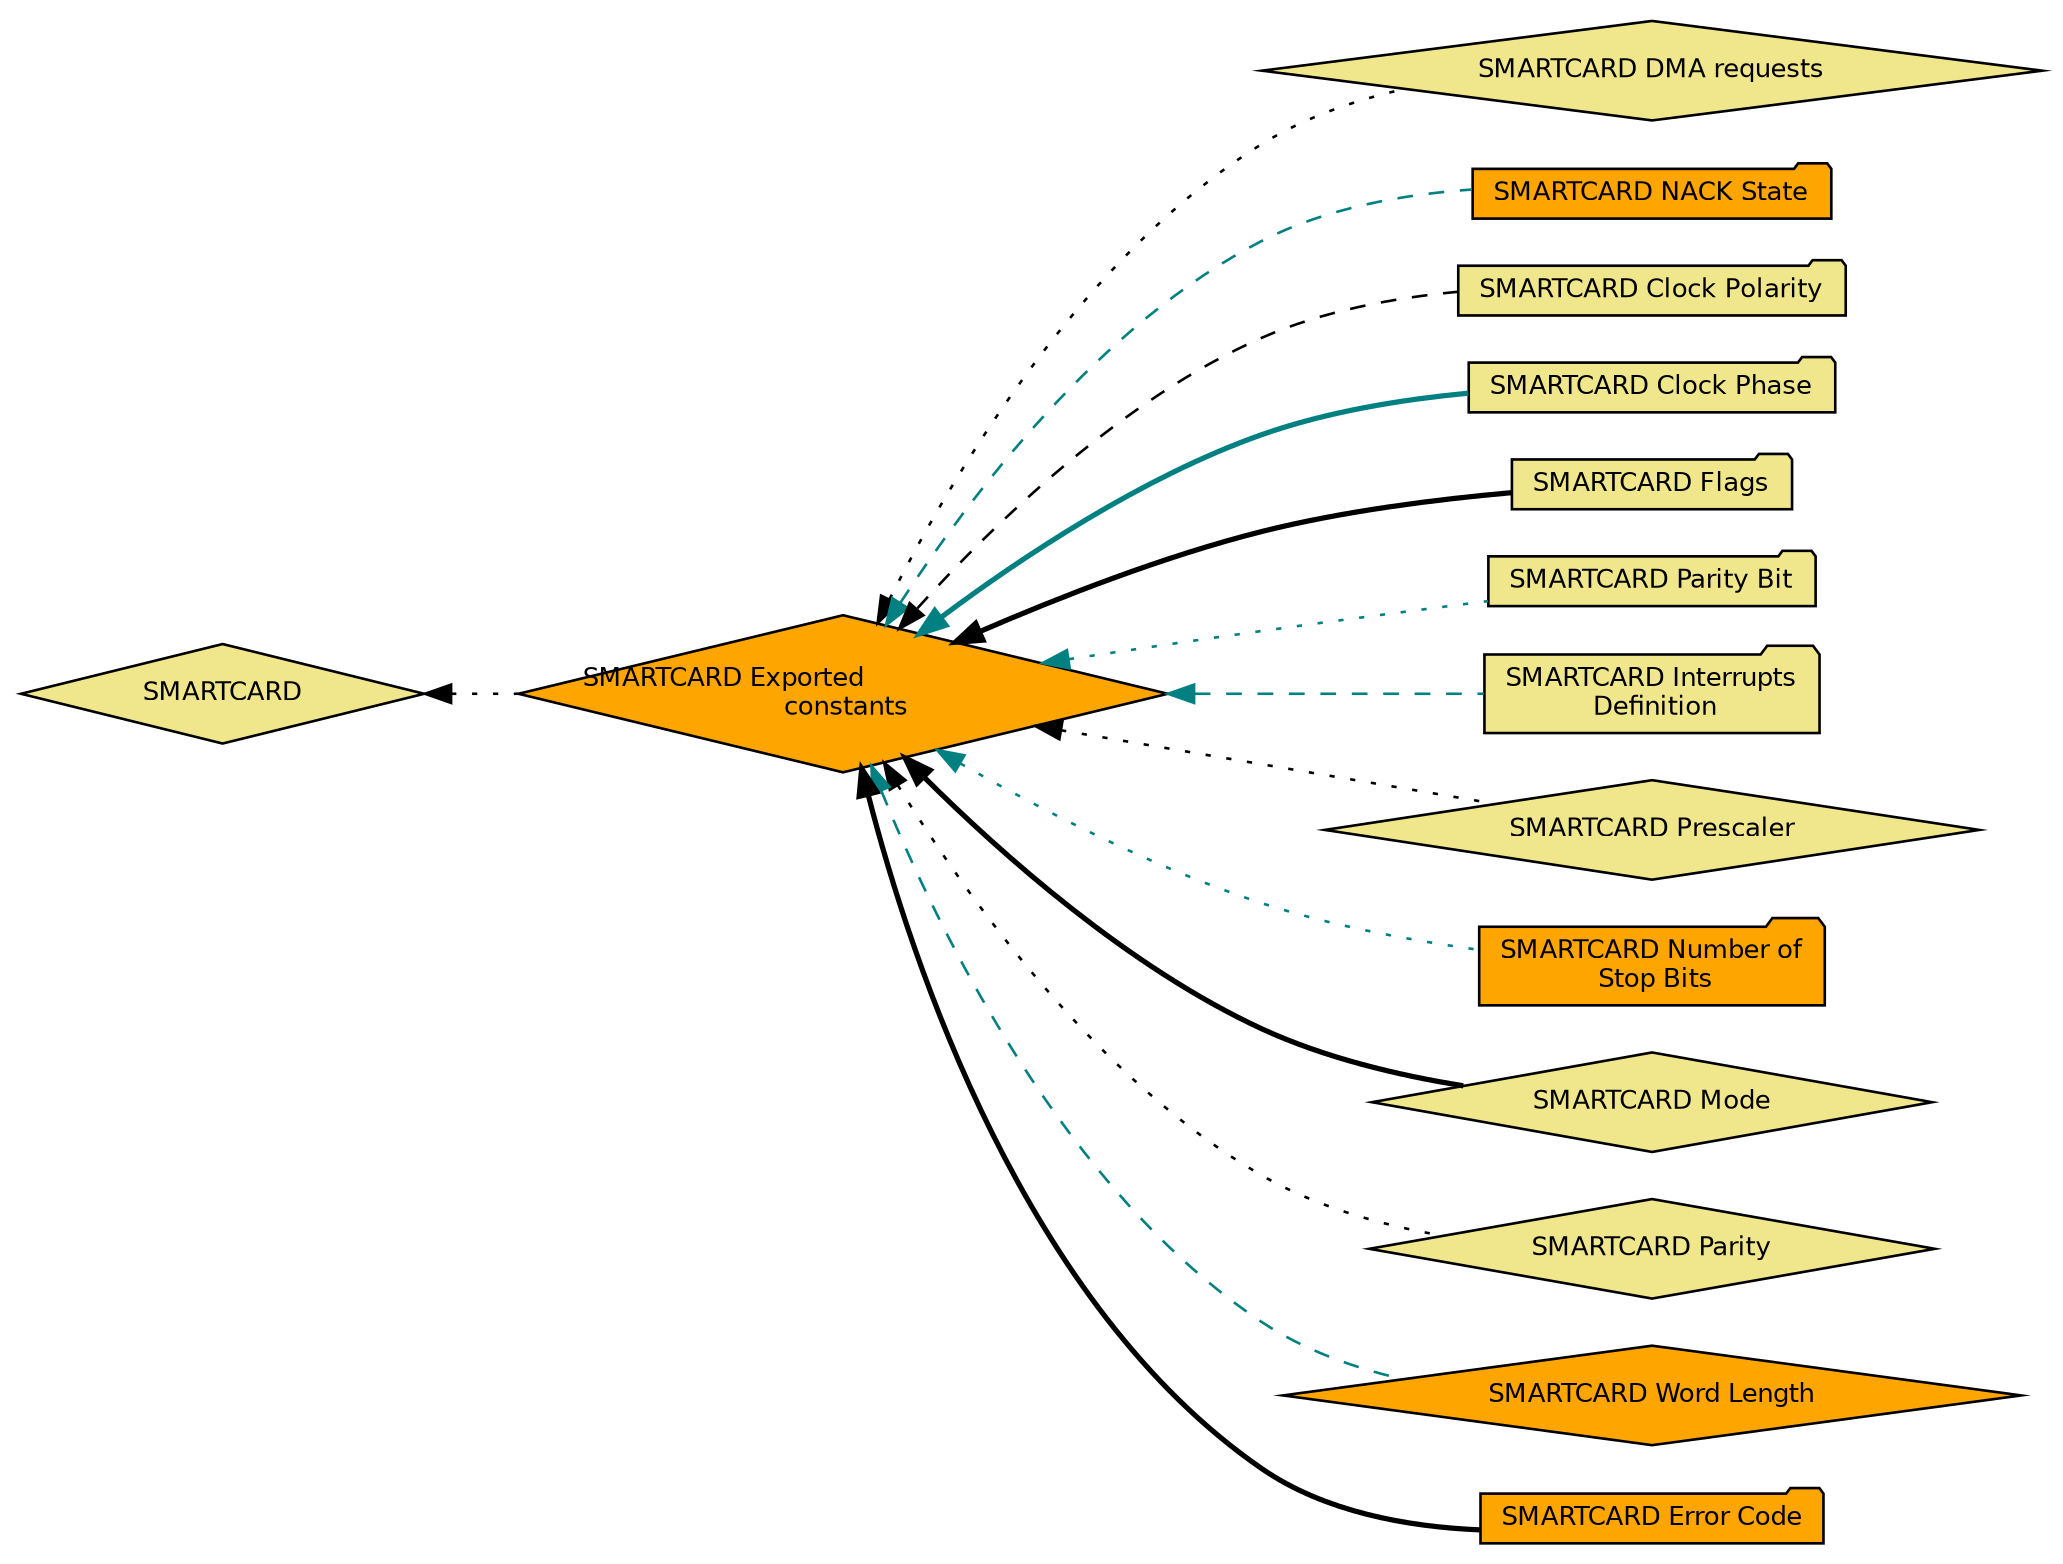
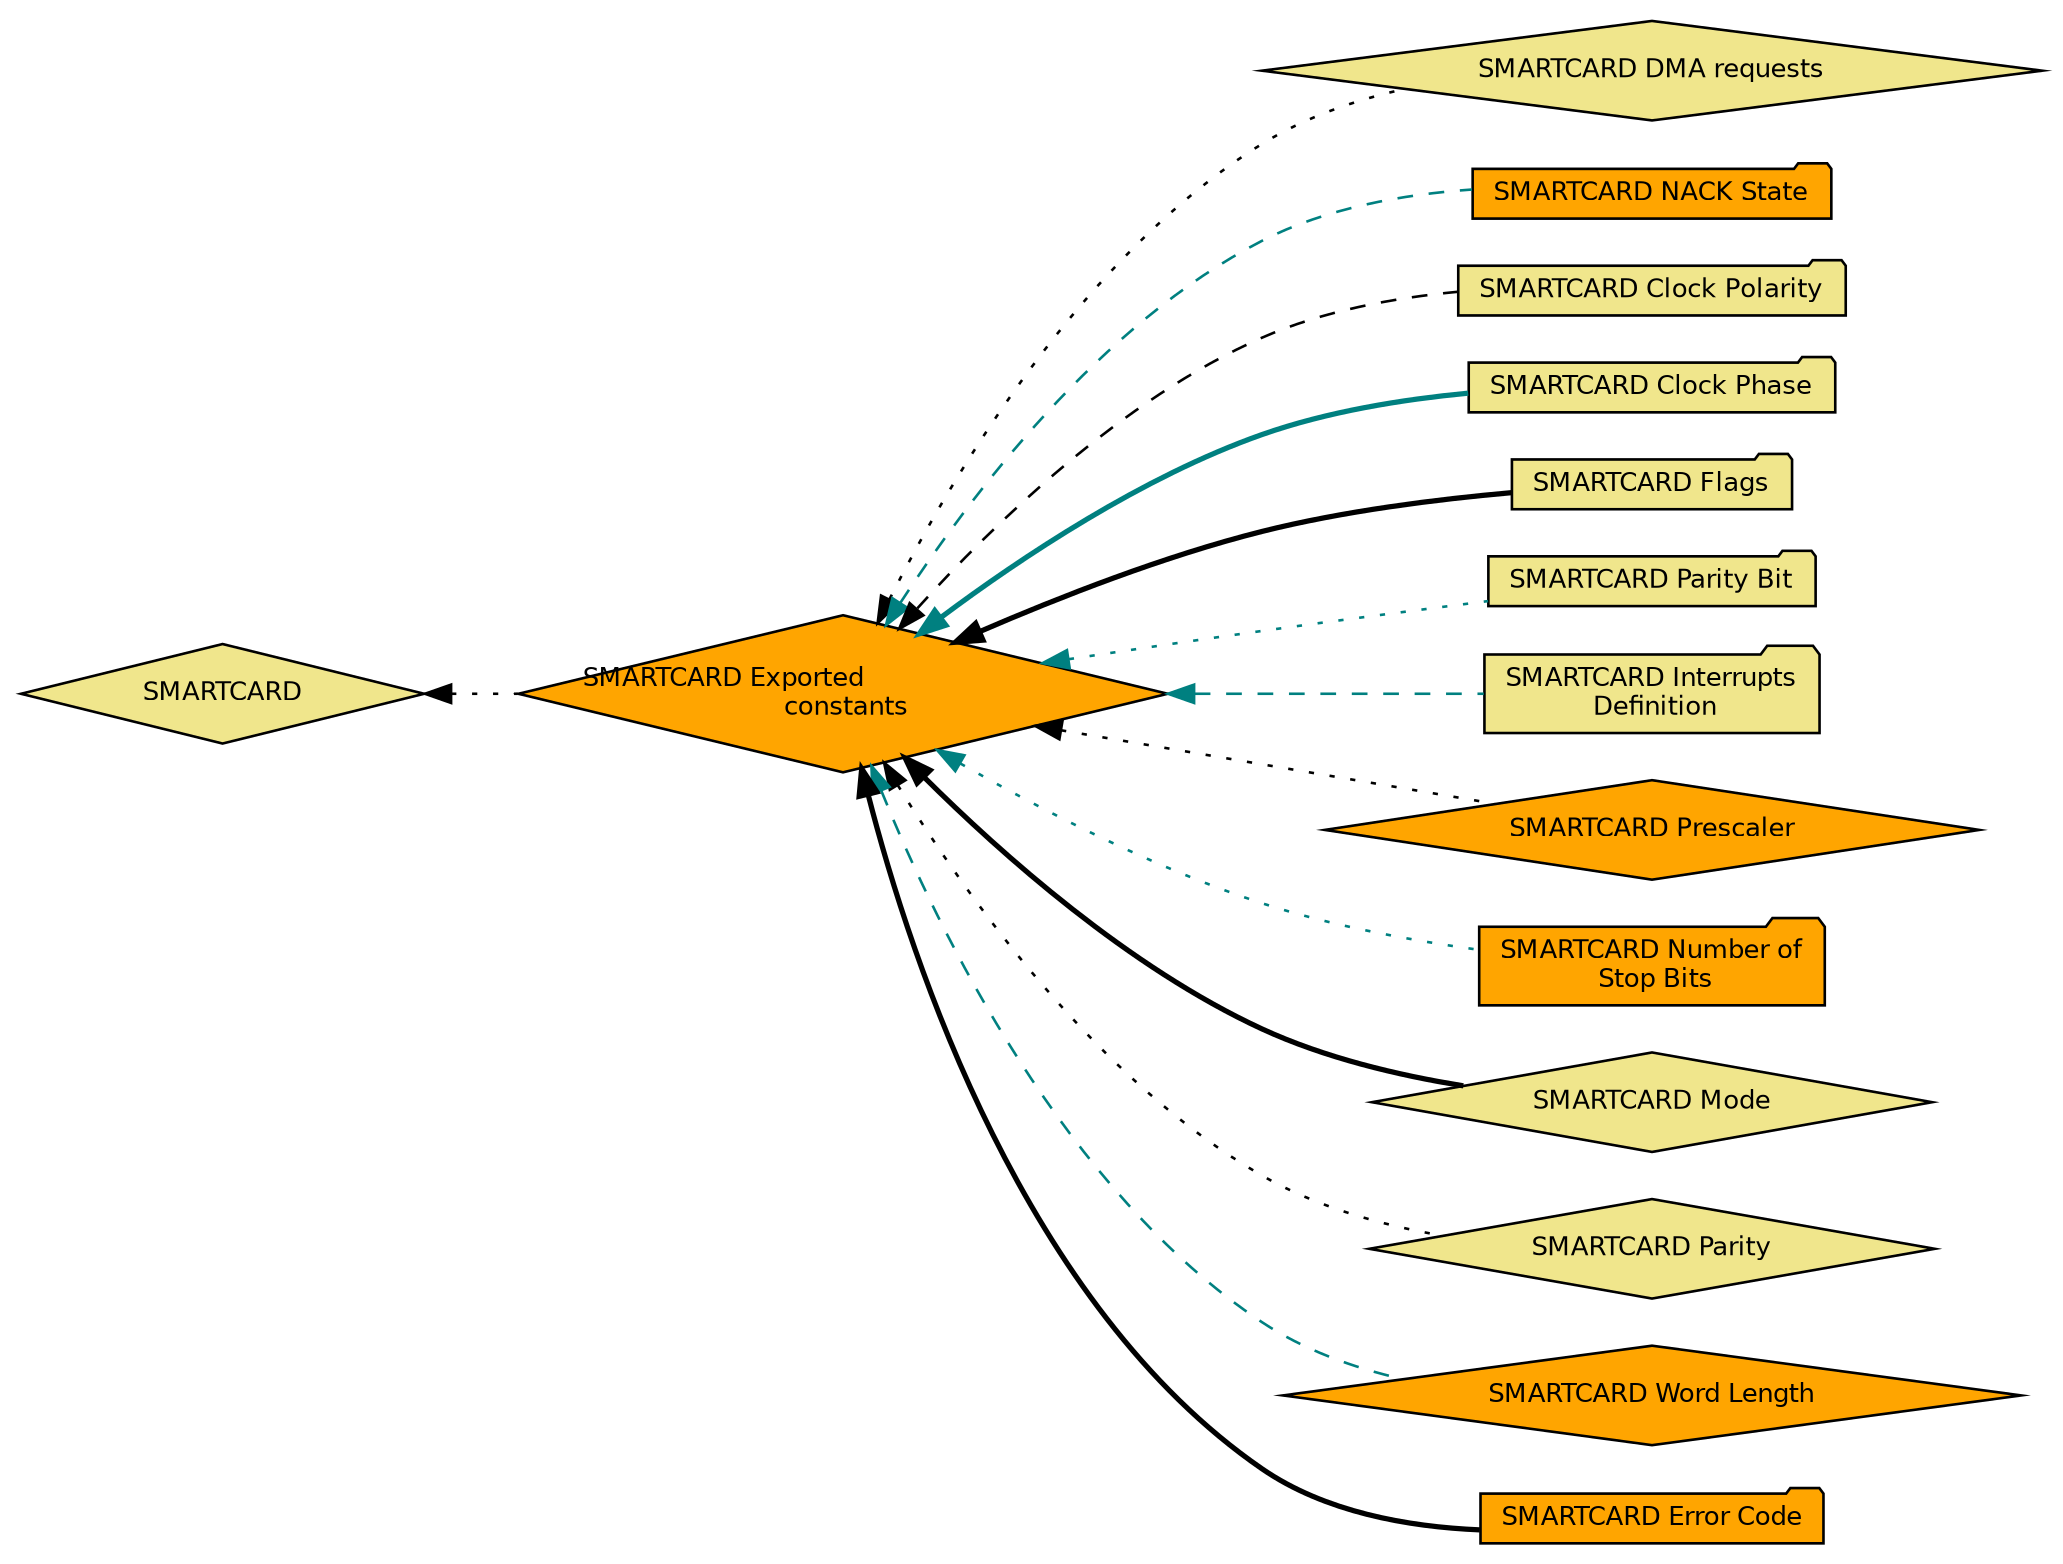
(1652, 830) -> (1652, 830)
